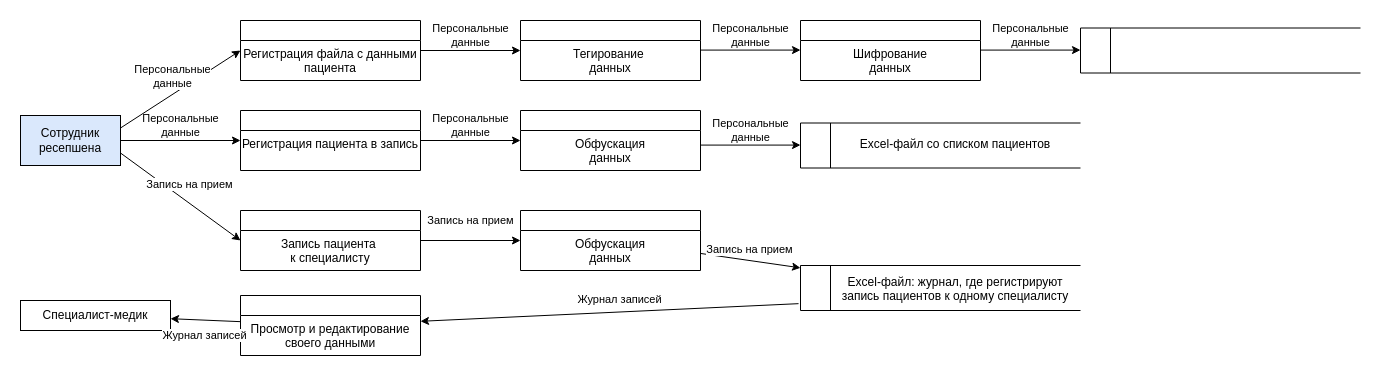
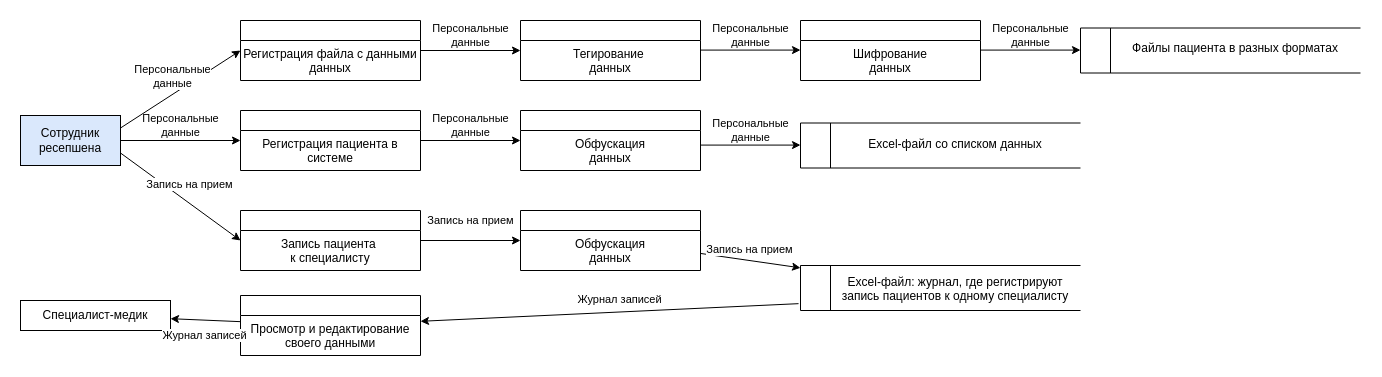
none -> (1236, 51)
(331, 62) -> (331, 62)
(956, 145) -> (956, 145)
(331, 152) -> (331, 152)
